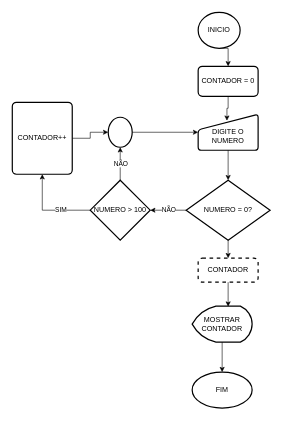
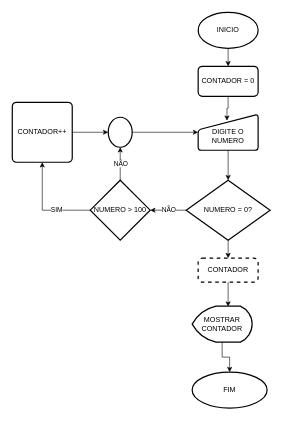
(219, 30) -> (228, 30)
(42, 138) -> (42, 132)
(222, 390) -> (230, 390)
